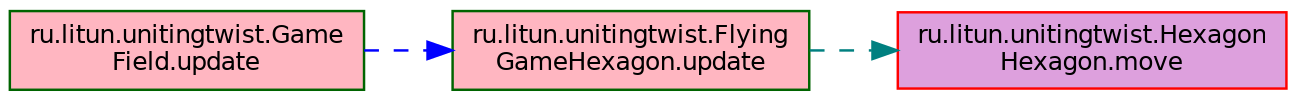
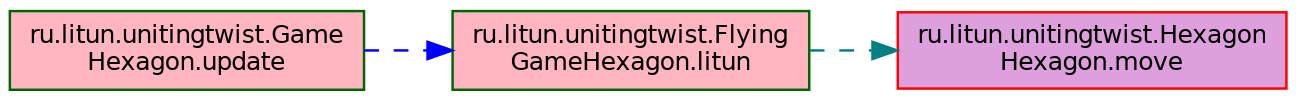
(187, 50) -> (187, 50)
(631, 50) -> (631, 50)
